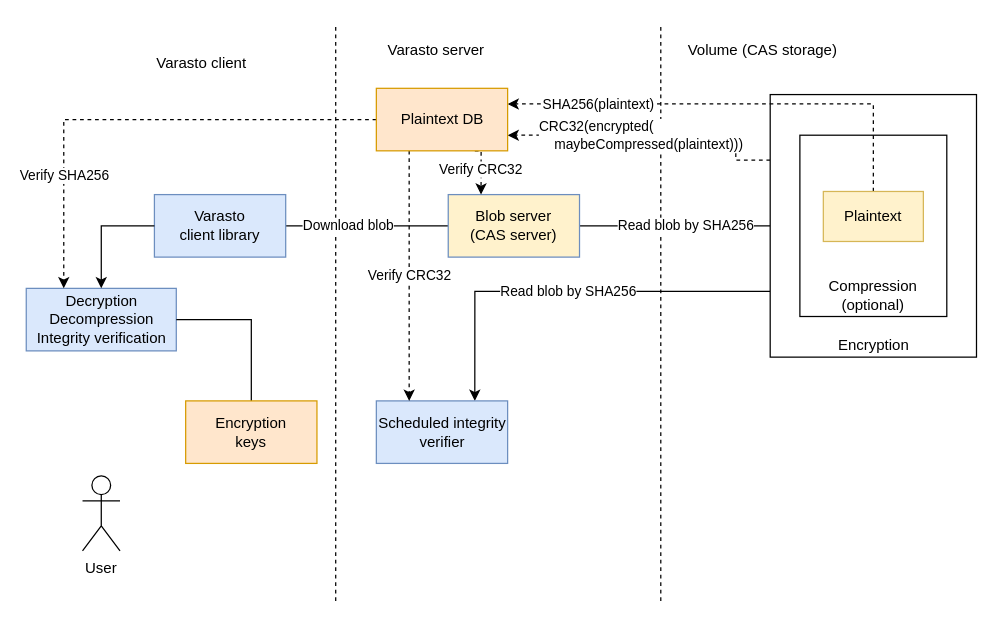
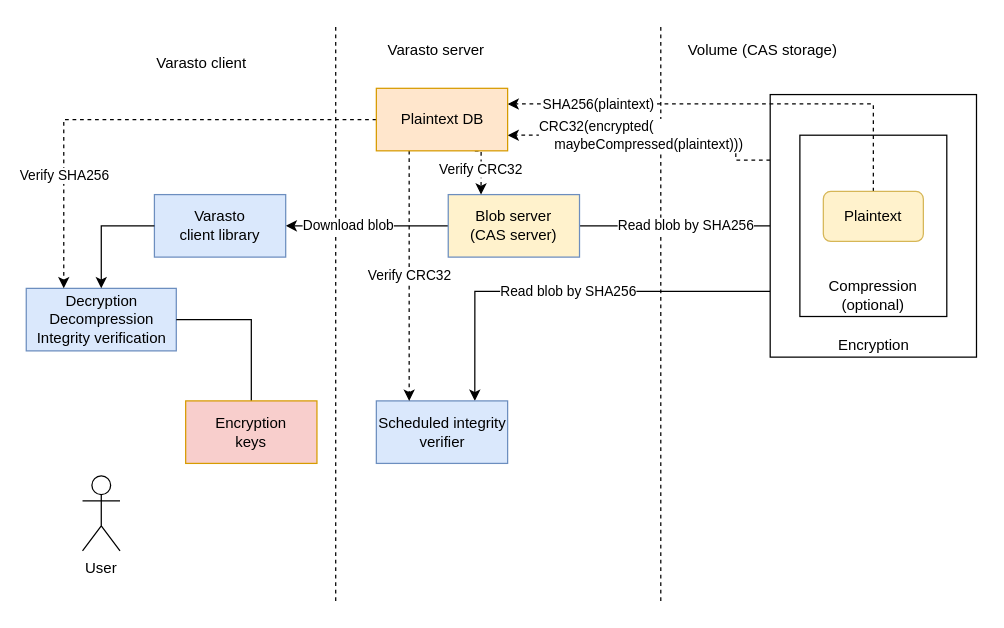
(873, 216) -> (873, 216)
(292, 226) -> (296, 226)
(251, 432) -> (251, 432)
